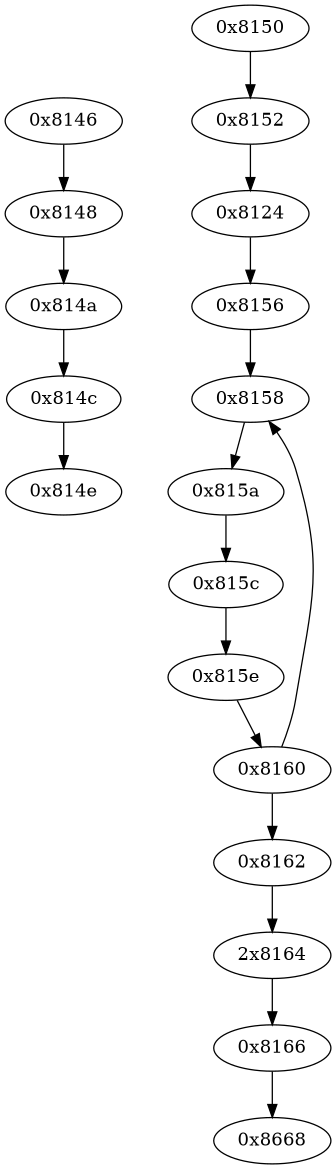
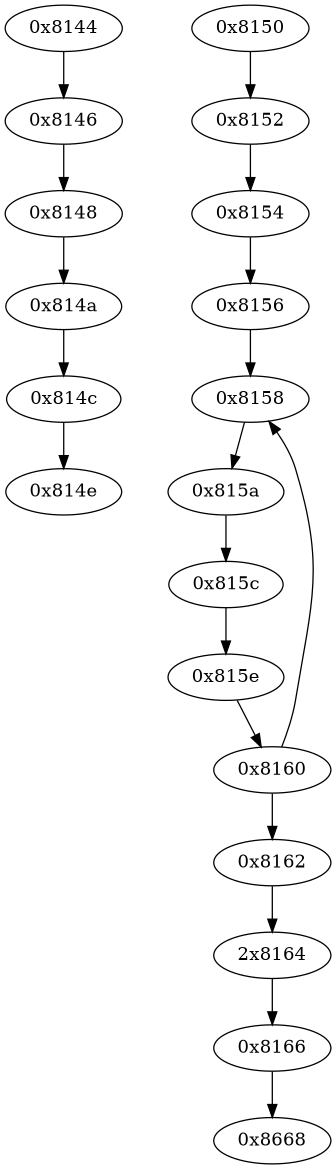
none -> (64, 28)
(250, 214) -> (250, 214)
